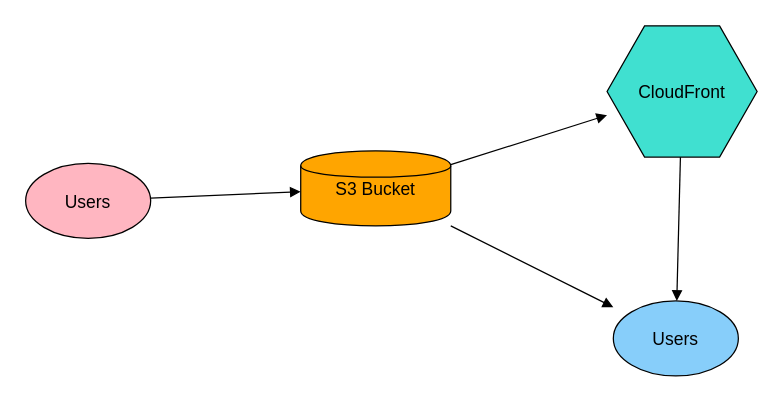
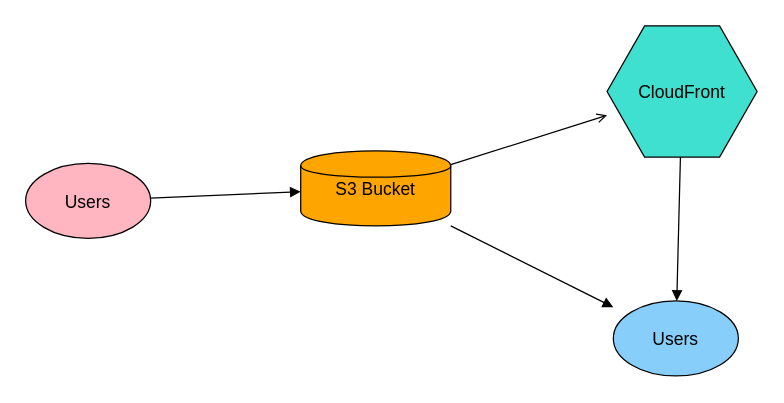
(596, 118) -> (599, 117)
